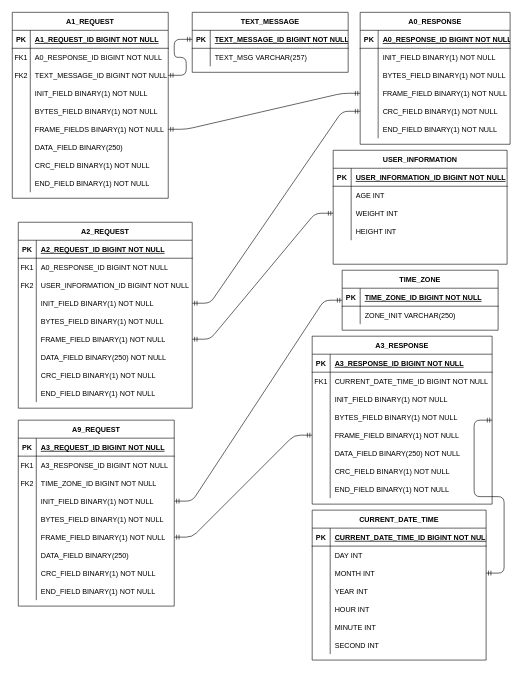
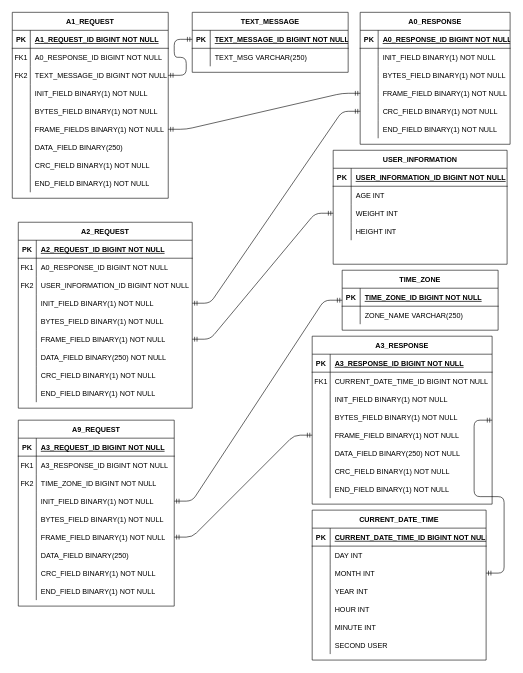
(256, 58) -> (256, 58)
(408, 316) -> (408, 316)
(354, 646) -> (356, 646)
